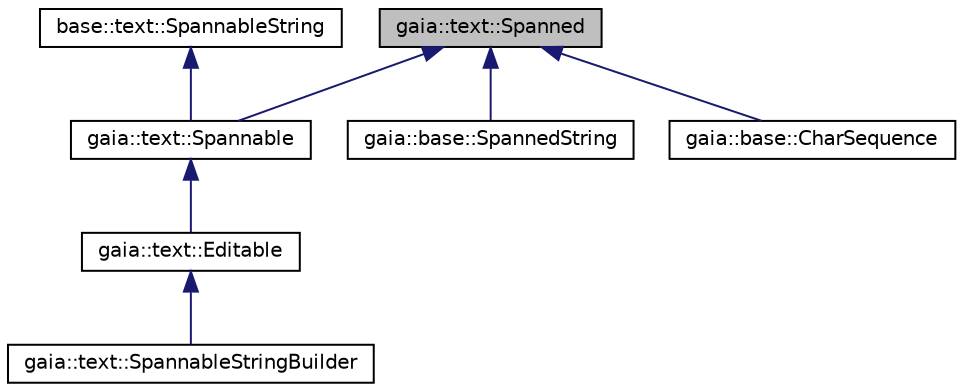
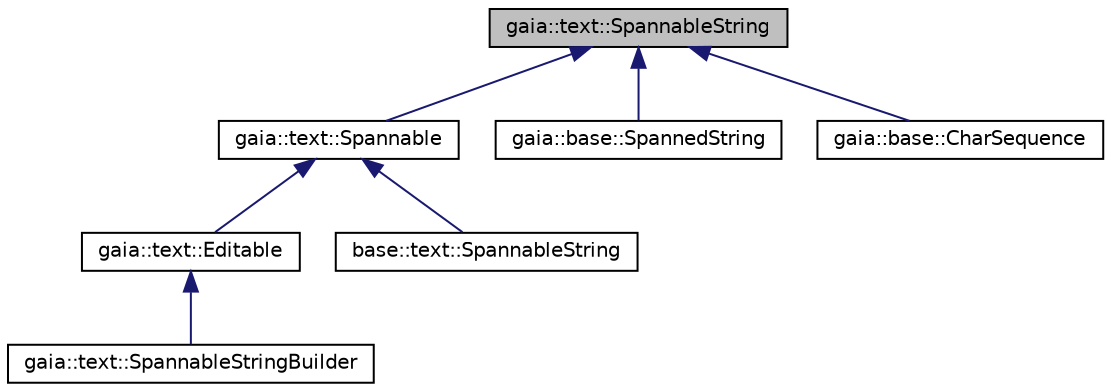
(491, 28) -> (639, 28)
(191, 94) -> (421, 202)
